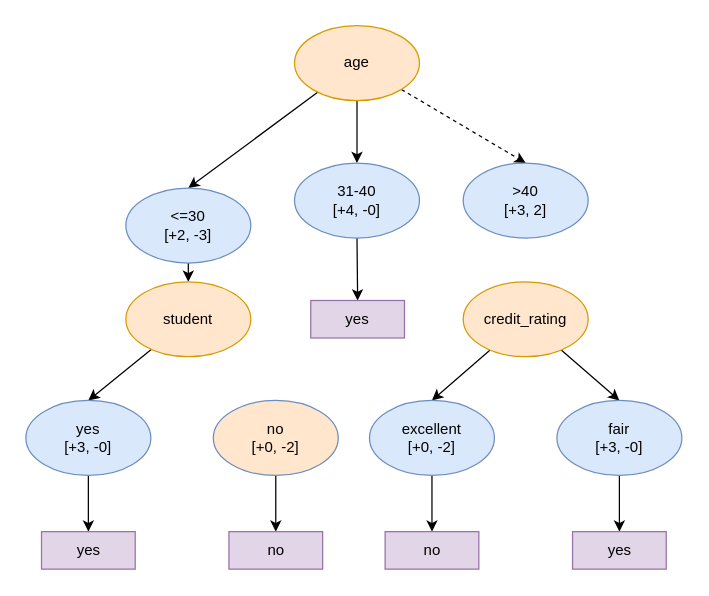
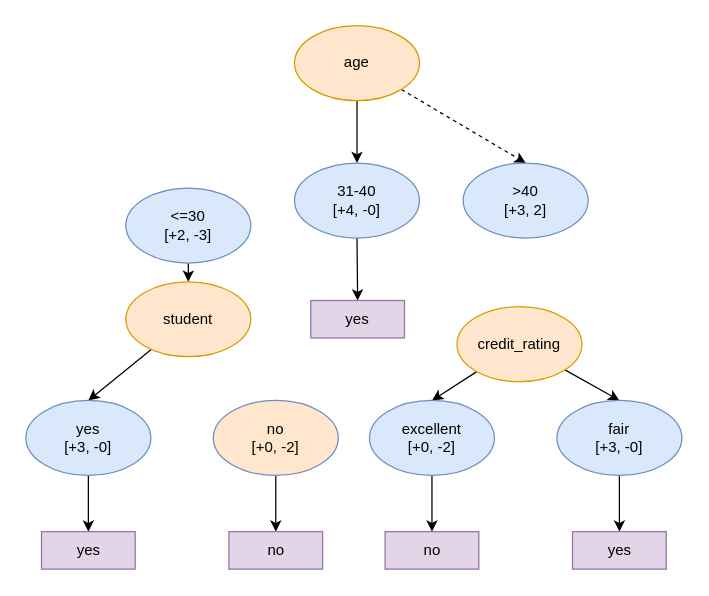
(256, 138) -> none
(526, 319) -> (519, 344)
